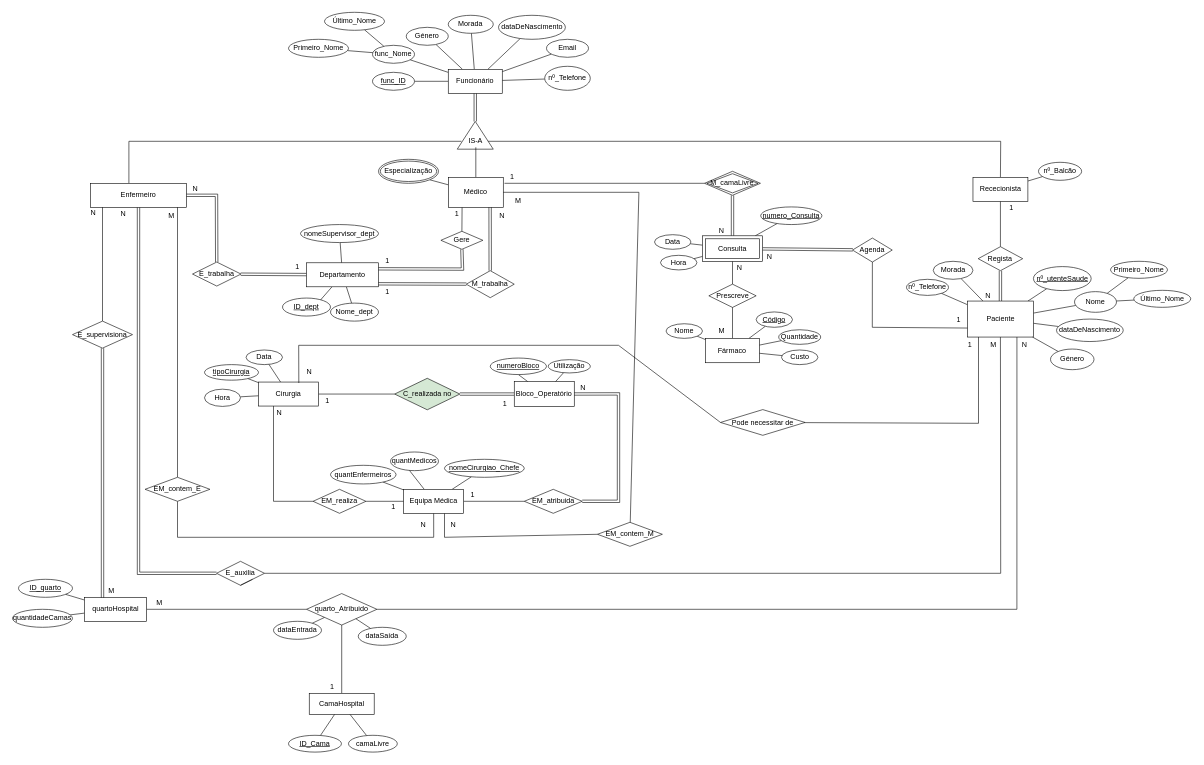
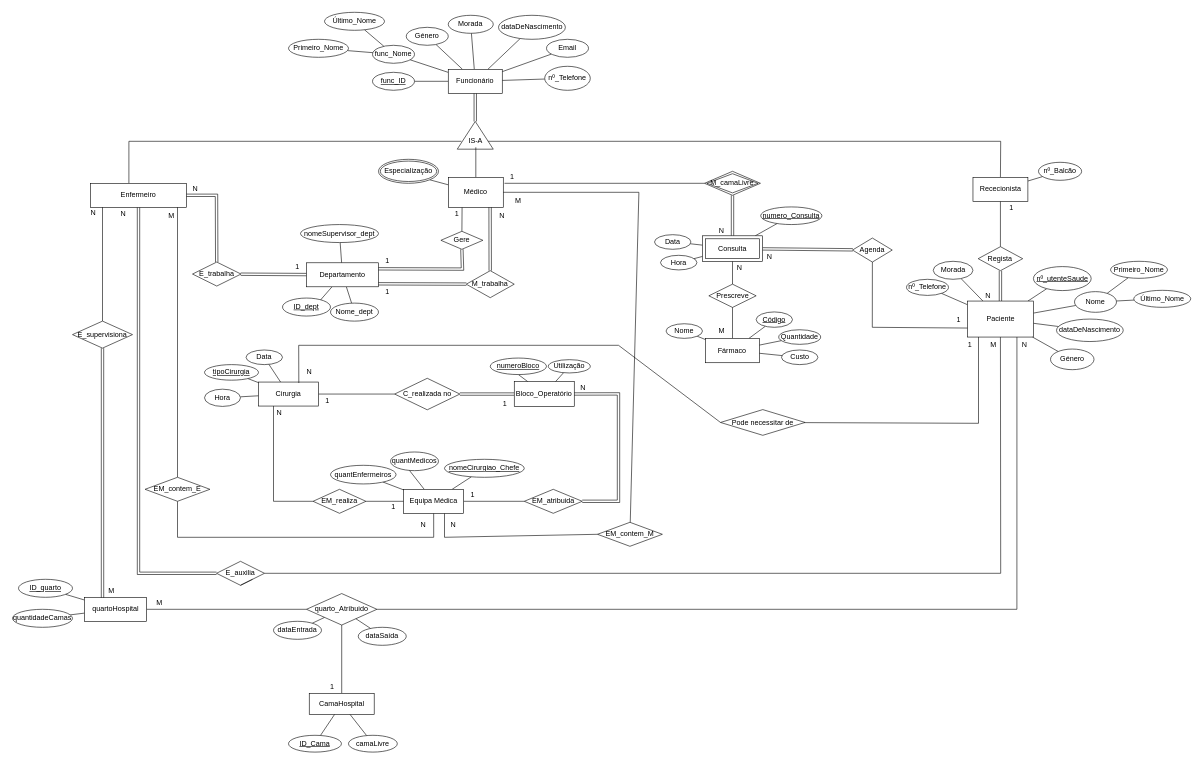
(427, 394) -> (427, 394)
